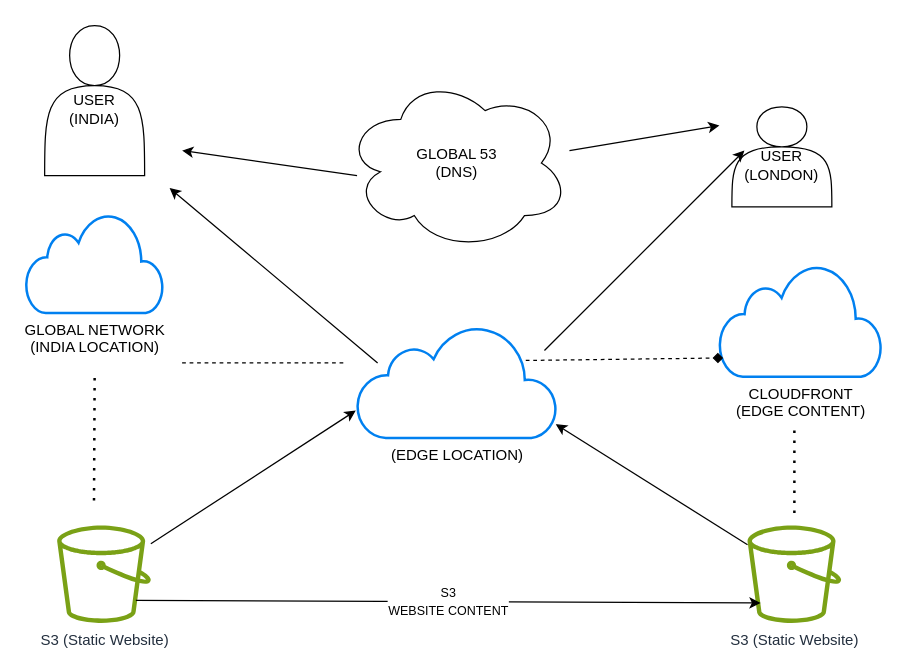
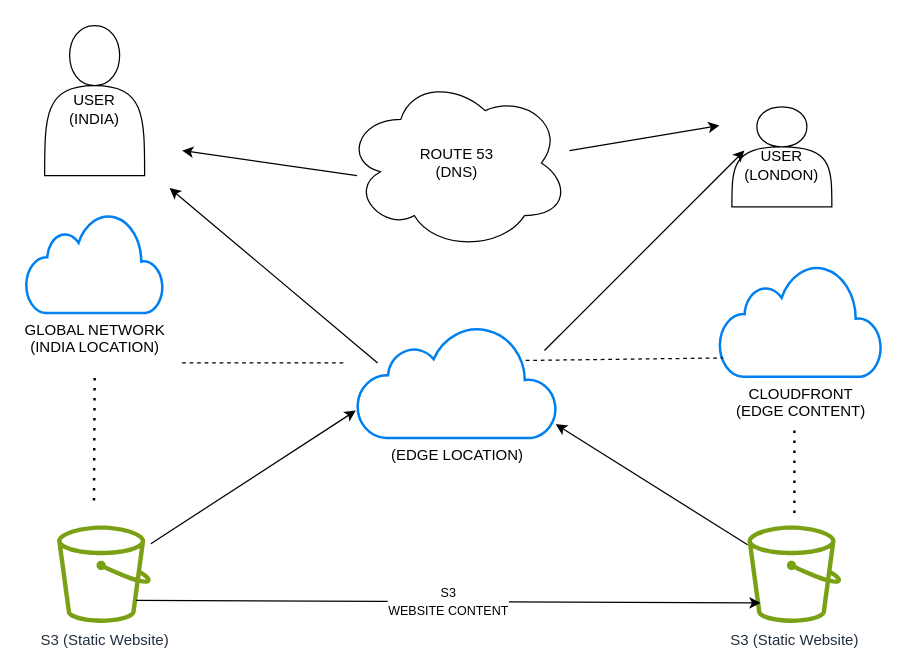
(457, 163) -> (457, 163)
(712, 358) -> (717, 358)
